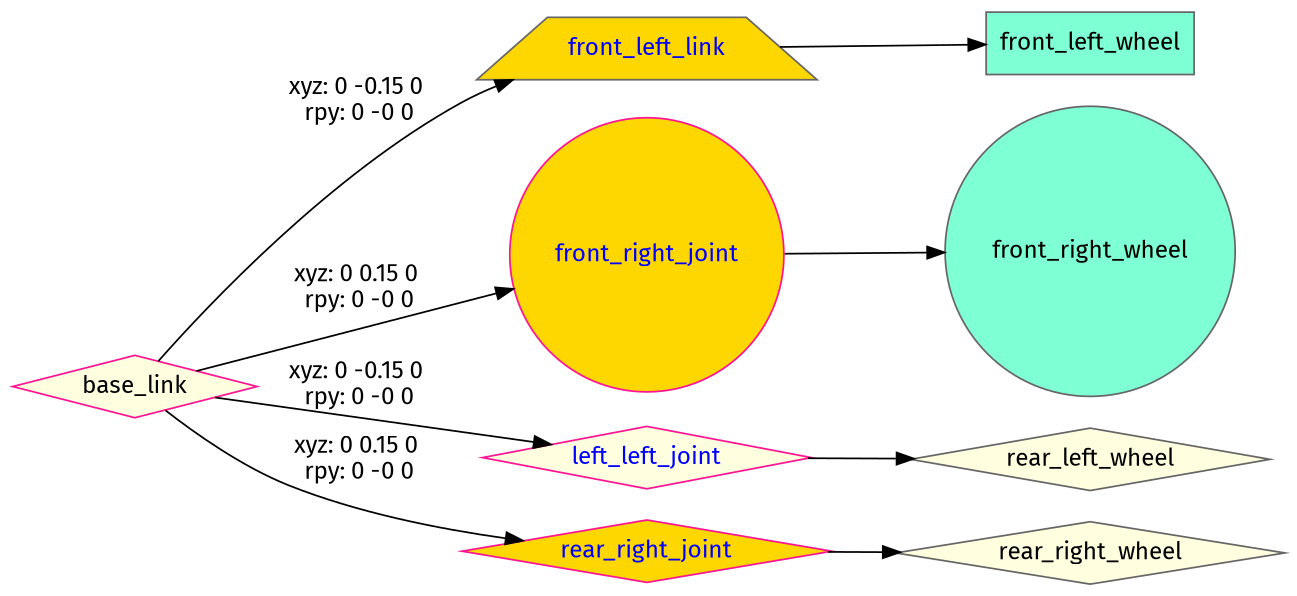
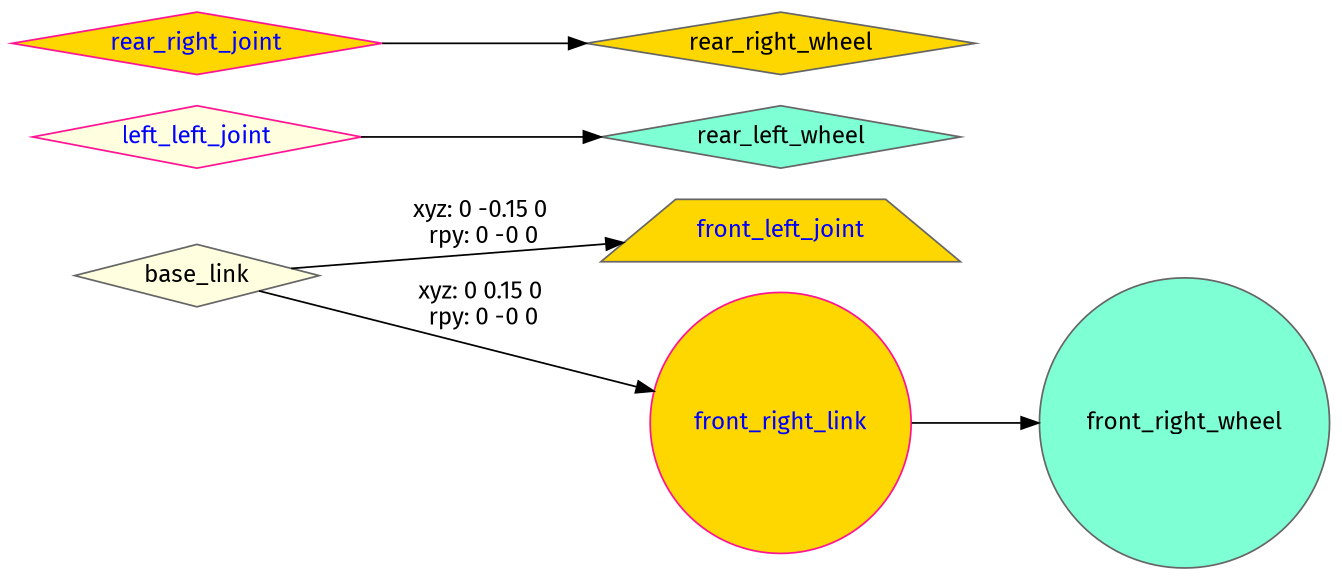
(1090, 43) -> none
(647, 49) -> (781, 231)
(647, 255) -> (781, 423)
(135, 387) -> (197, 276)
(374, 420) -> none
(1090, 459) -> (781, 137)
(326, 499) -> none
(1090, 553) -> (781, 43)
